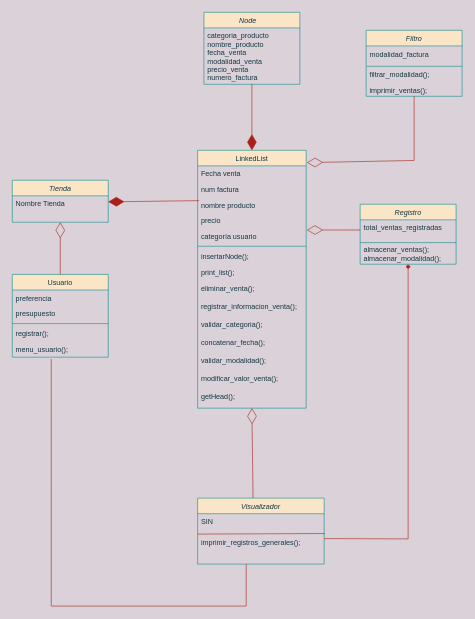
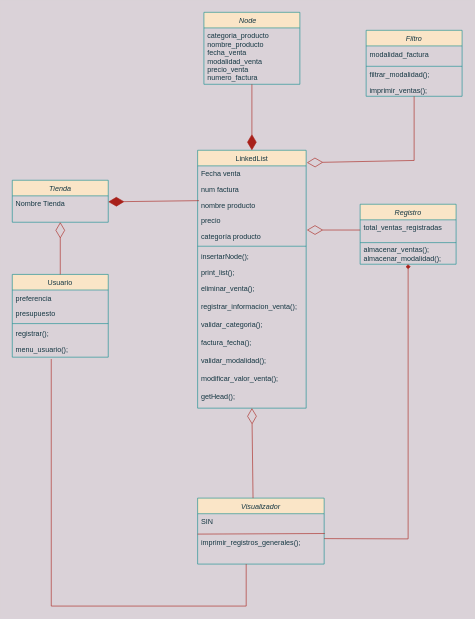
(233, 236) -> (236, 236)
(239, 343) -> (233, 343)
